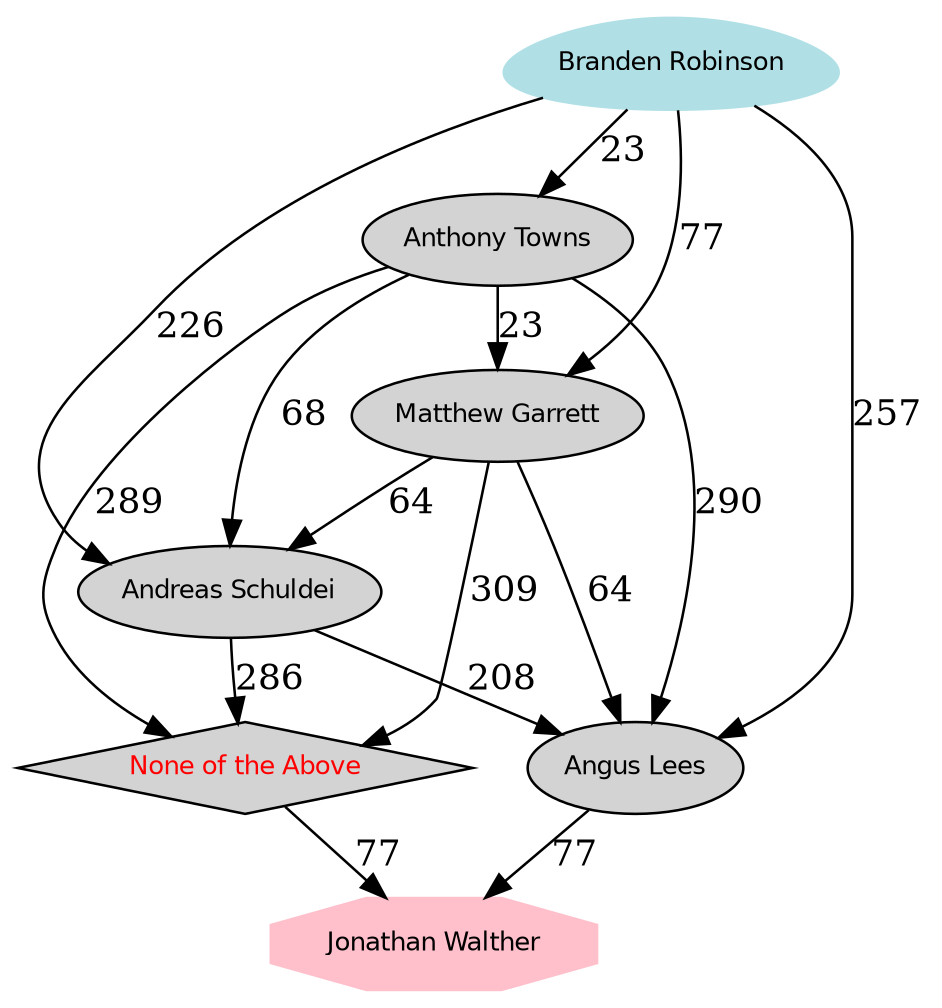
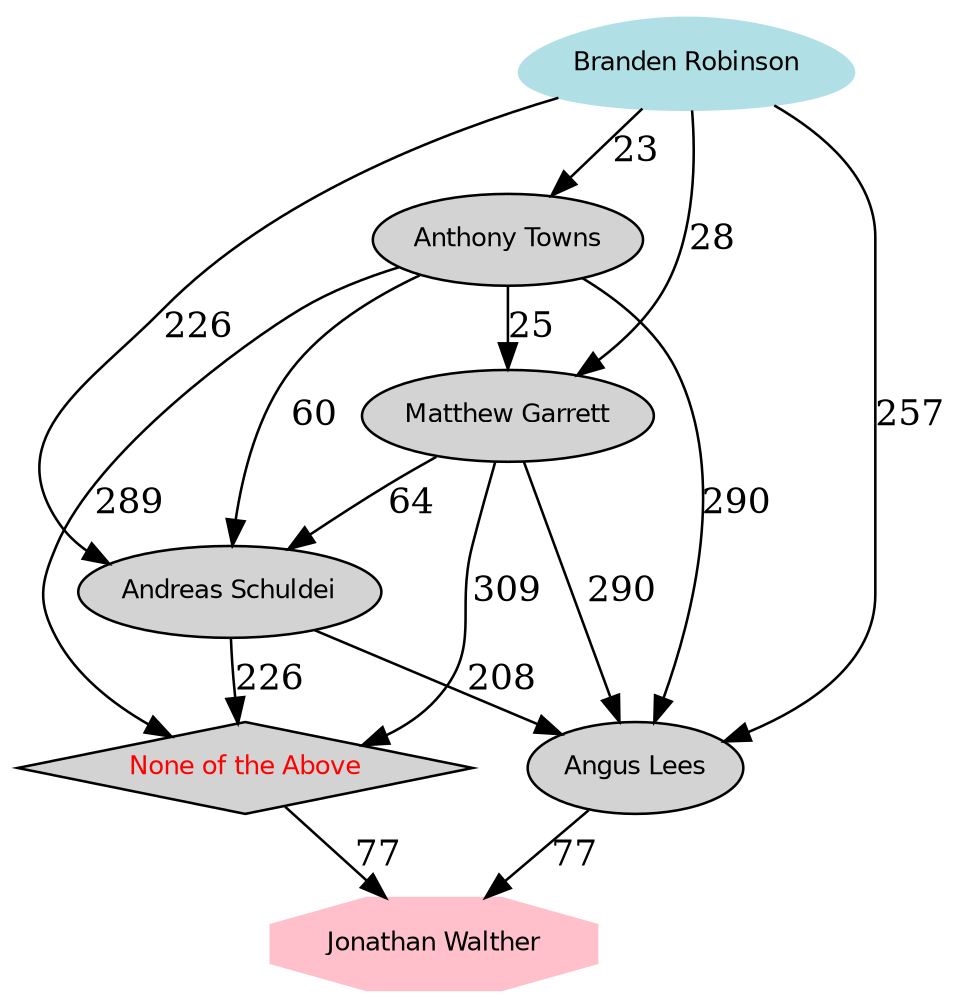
(703, 240) -> (713, 240)
(522, 328) -> (532, 328)
(305, 416) -> (315, 416)
(611, 592) -> (623, 592)
(271, 680) -> (271, 680)
